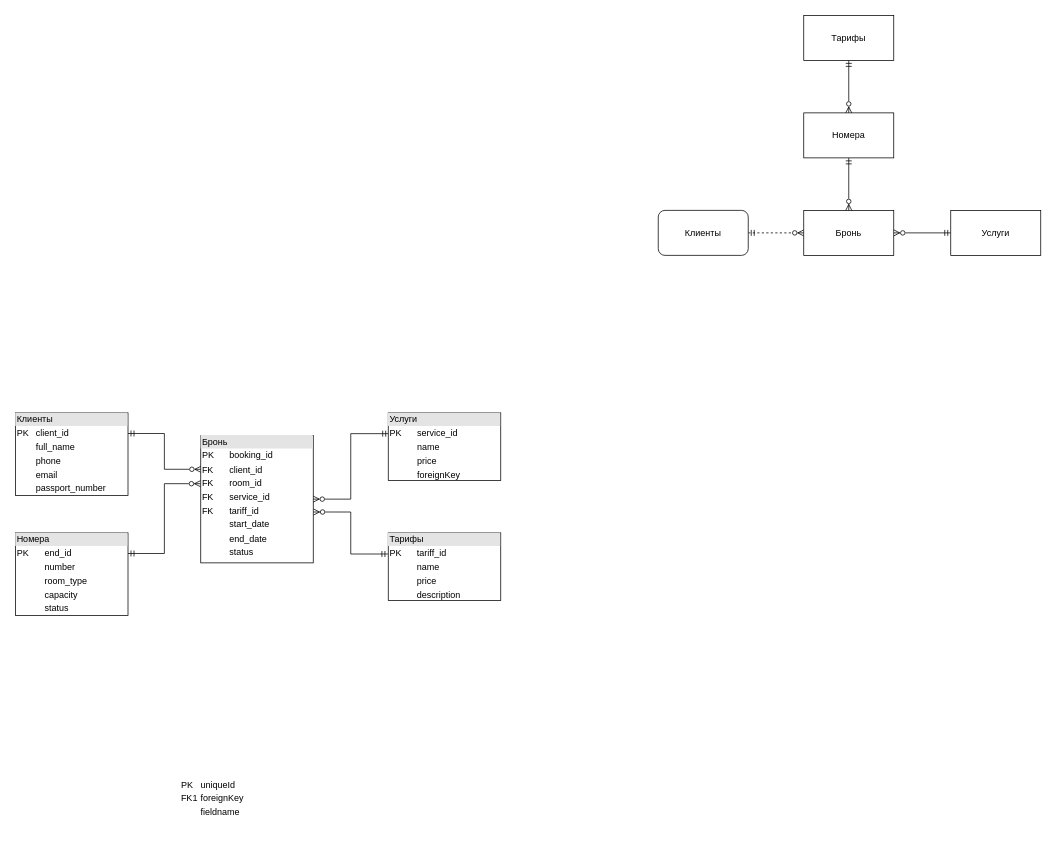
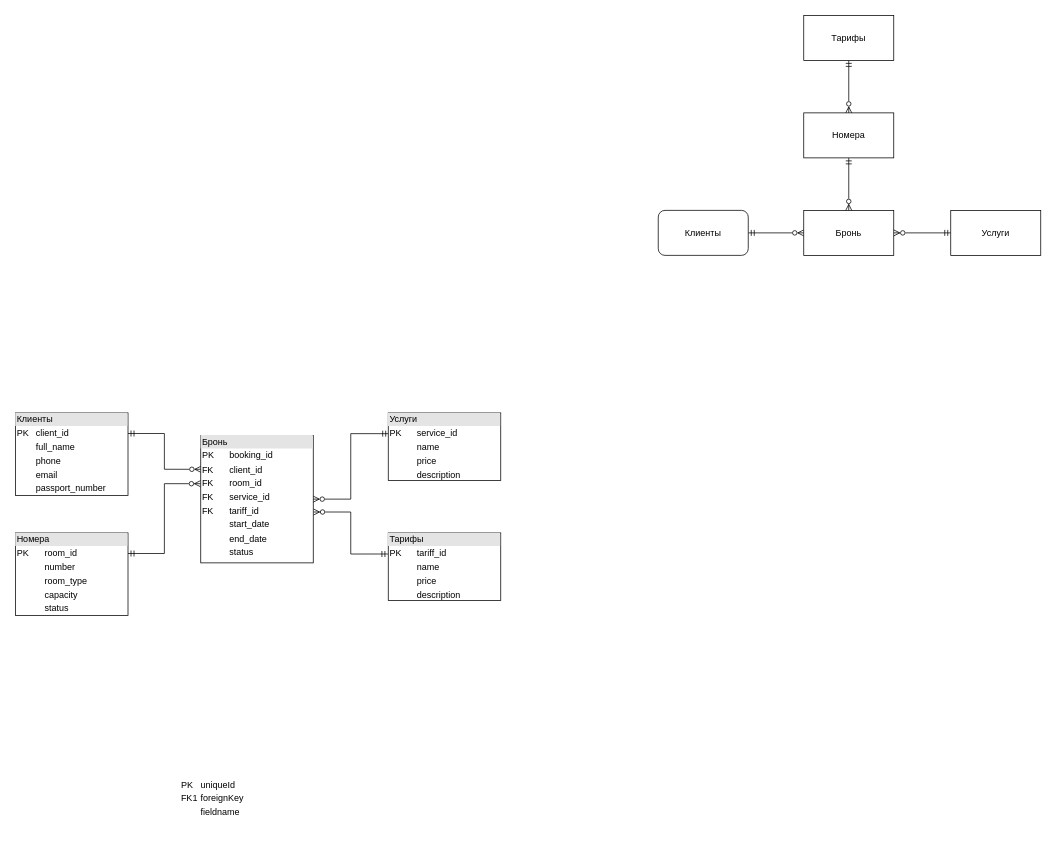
(771, 233) -> (771, 233)
(416, 440) -> (416, 440)
(38, 565) -> (38, 565)
